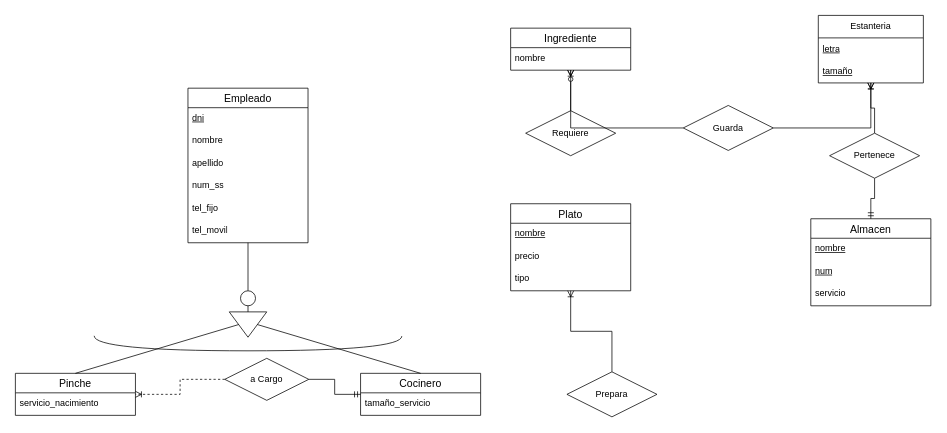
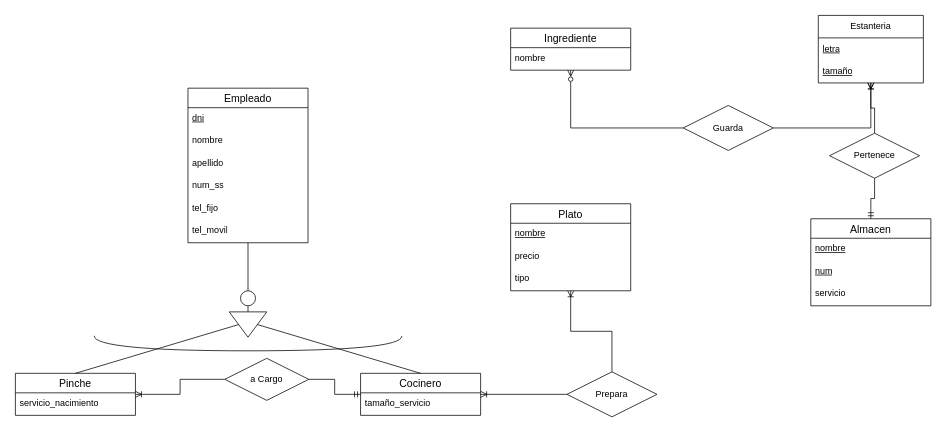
(570, 77) -> none
(570, 133) -> none
(180, 386) -> (180, 386)
none -> (525, 394)
